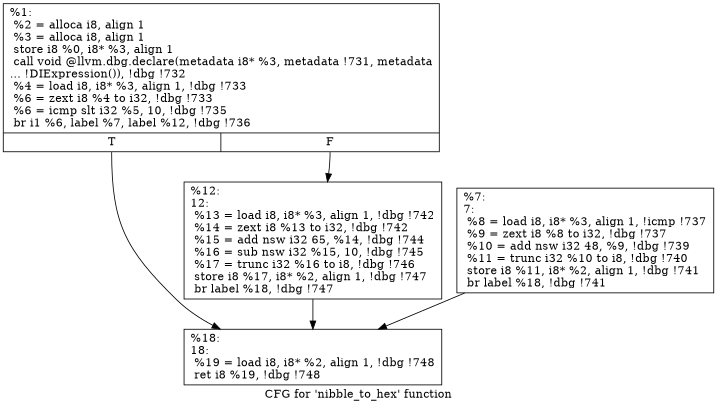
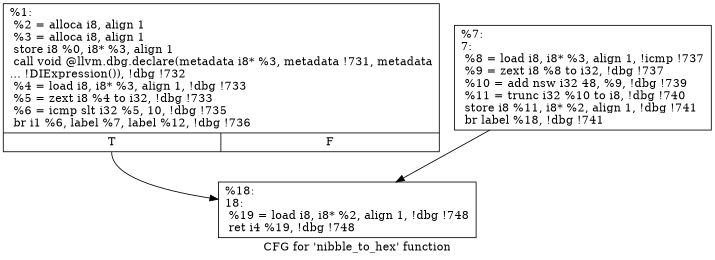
(112, 99) -> (112, 99)
(313, 241) -> none
(256, 375) -> (290, 228)
